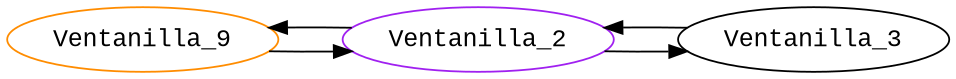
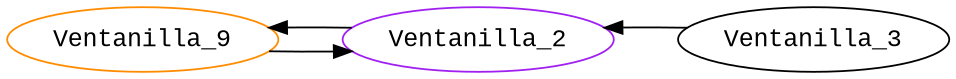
(637, 52) -> none
